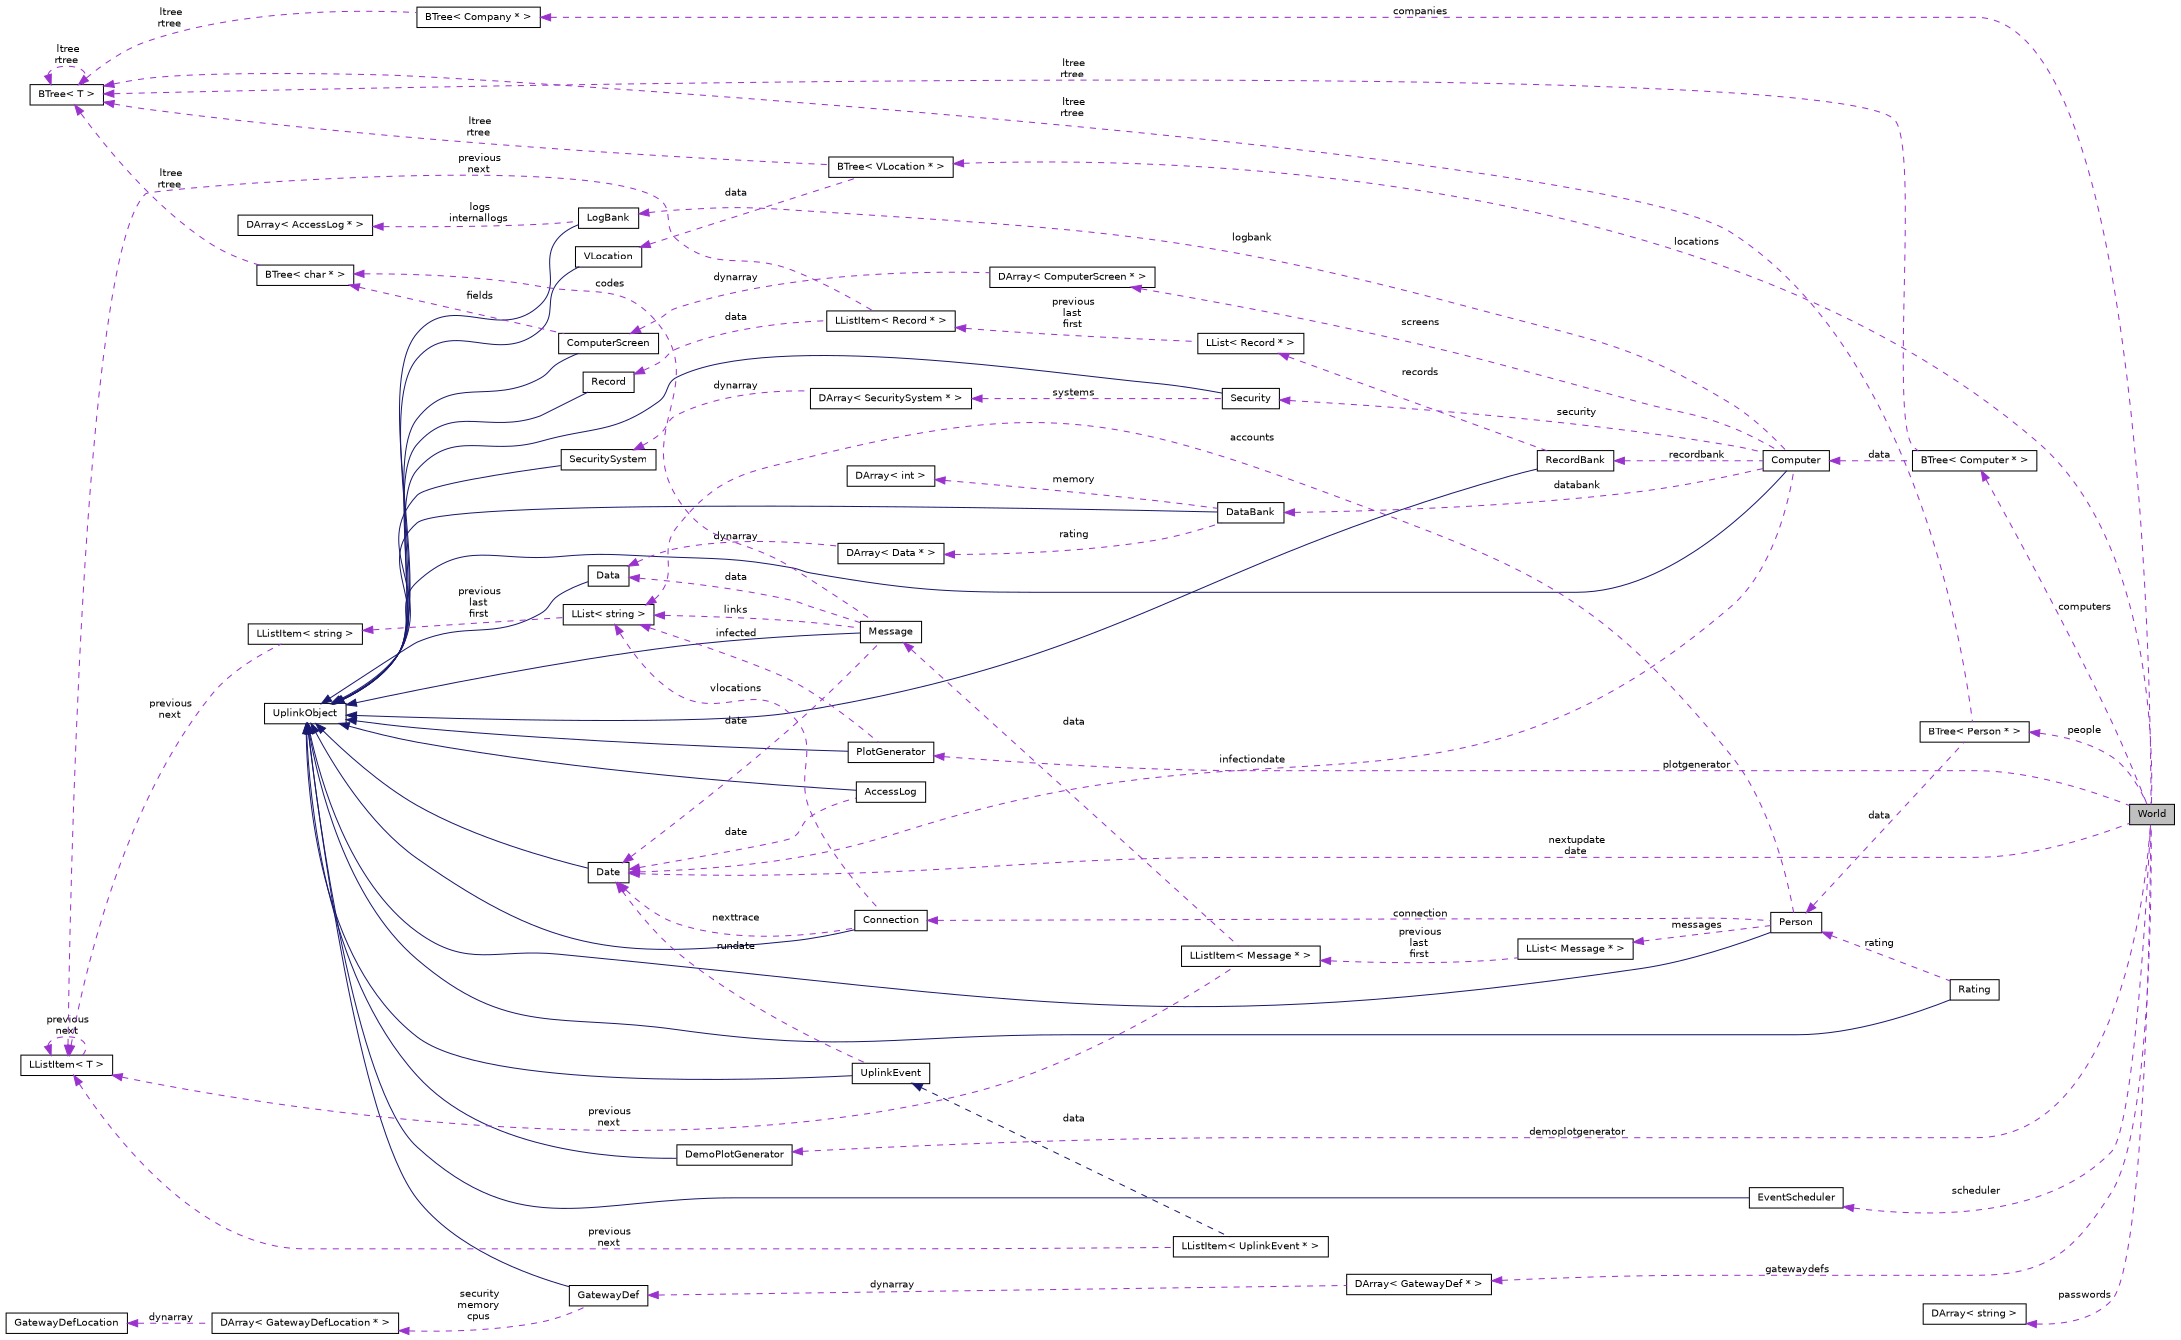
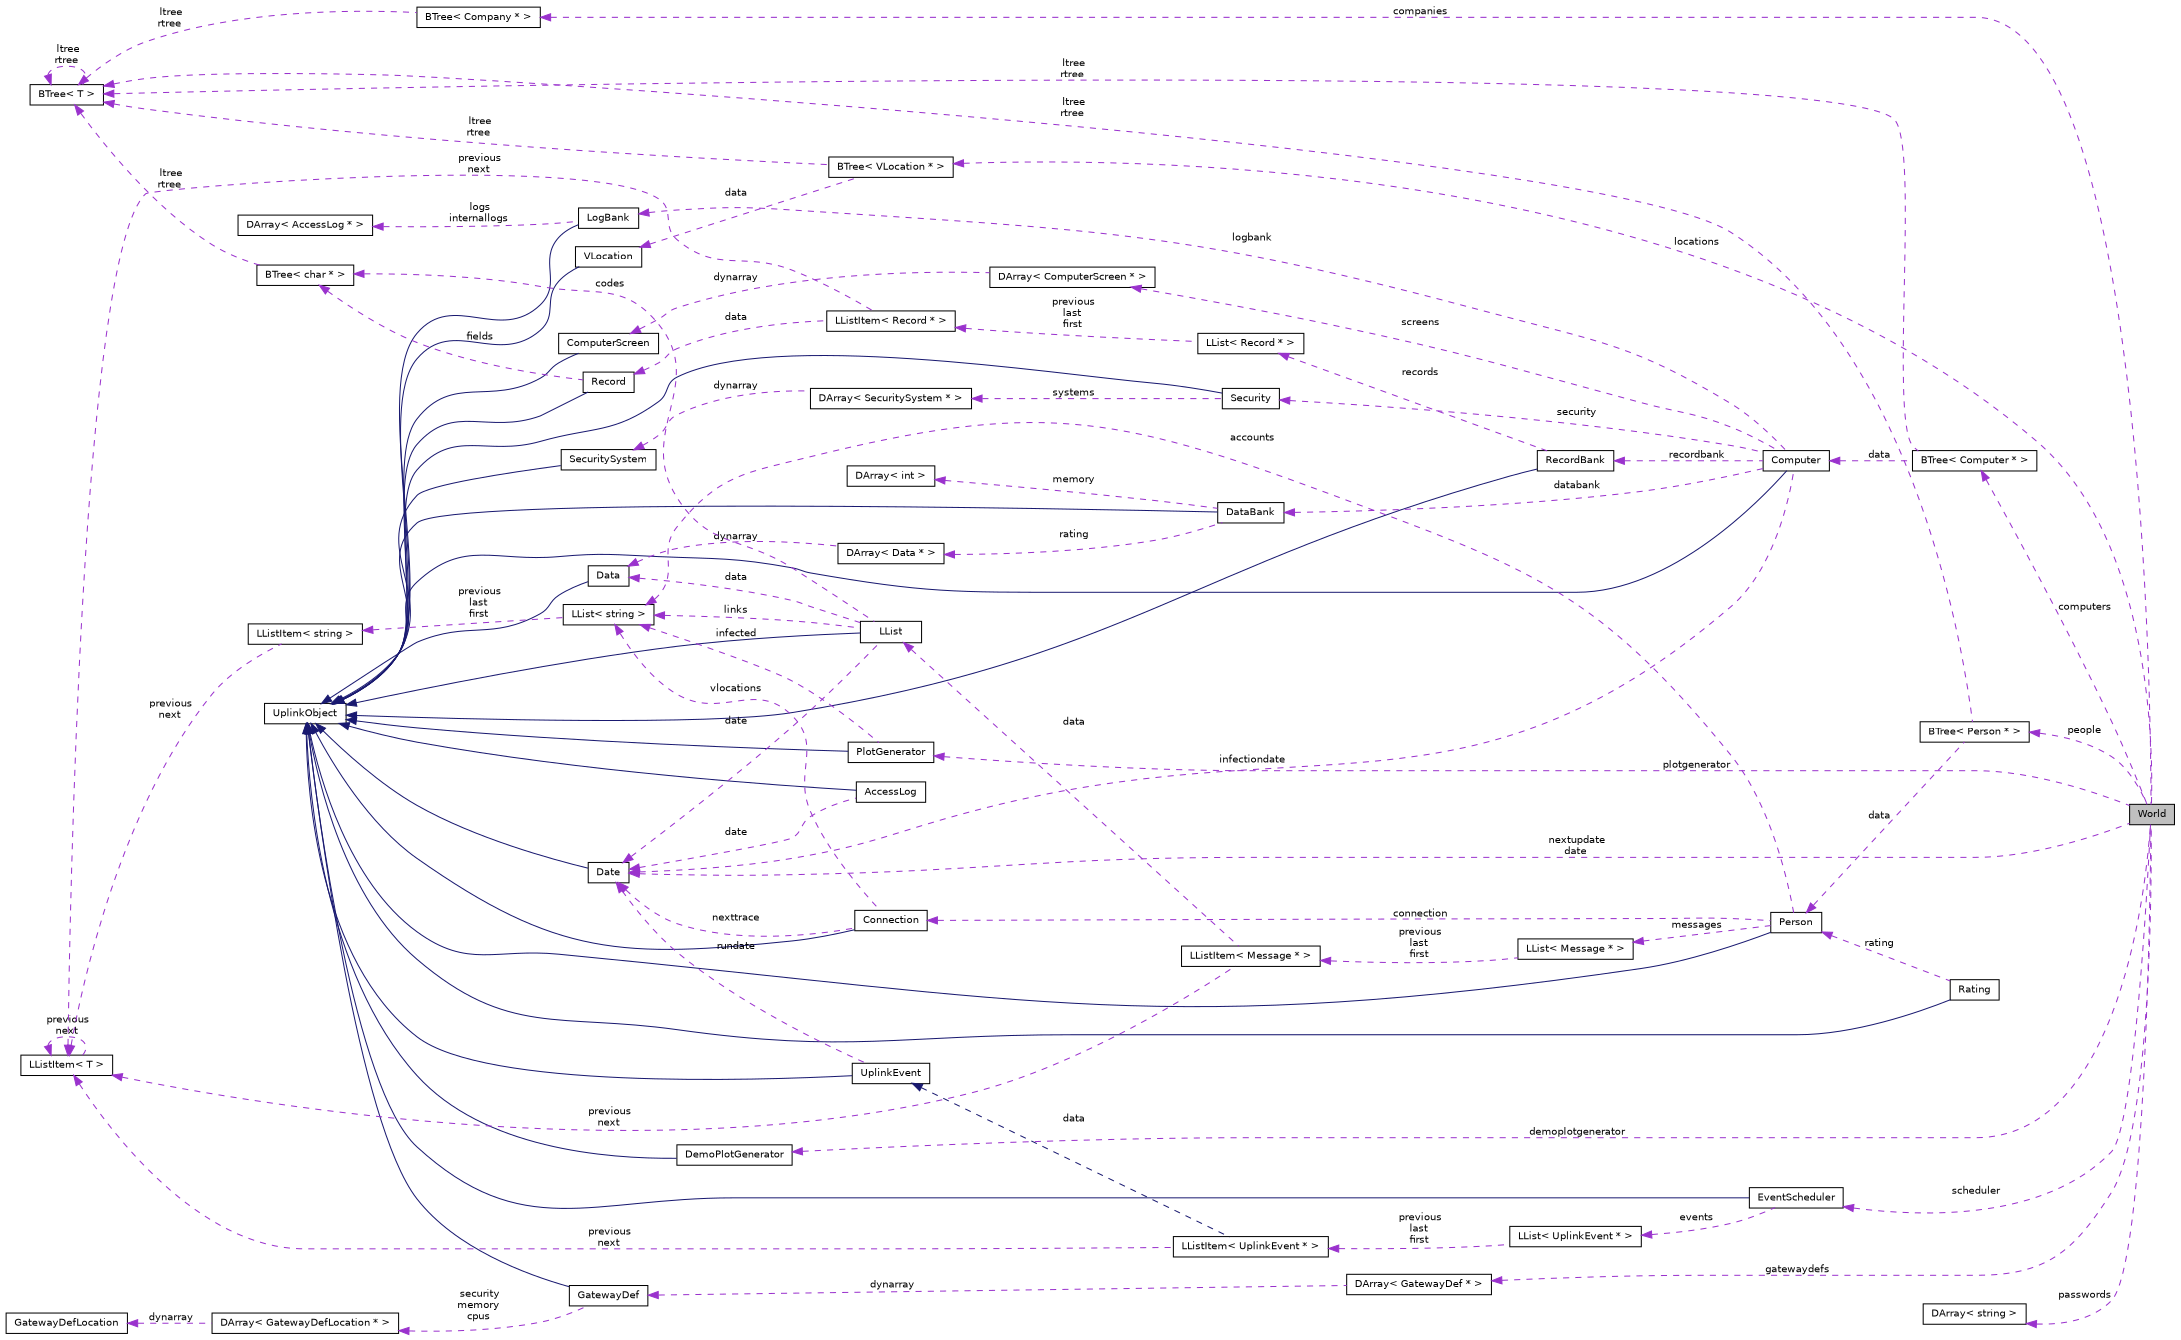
(457, 309) -> (449, 353)
(891, 632) -> (891, 632)
none -> (1576, 1237)
